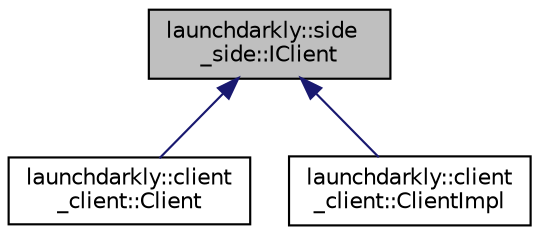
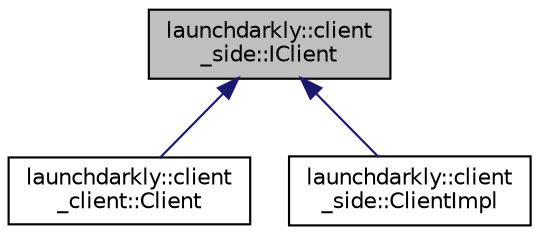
(270, 44) -> (270, 44)
(410, 191) -> (410, 191)
